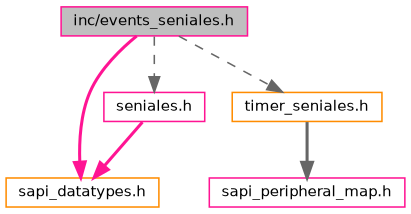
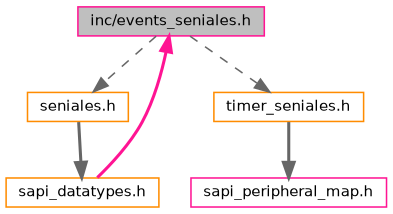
(91, 91) -> (143, 121)
(154, 107) -> (78, 107)
(123, 144) -> (80, 142)
